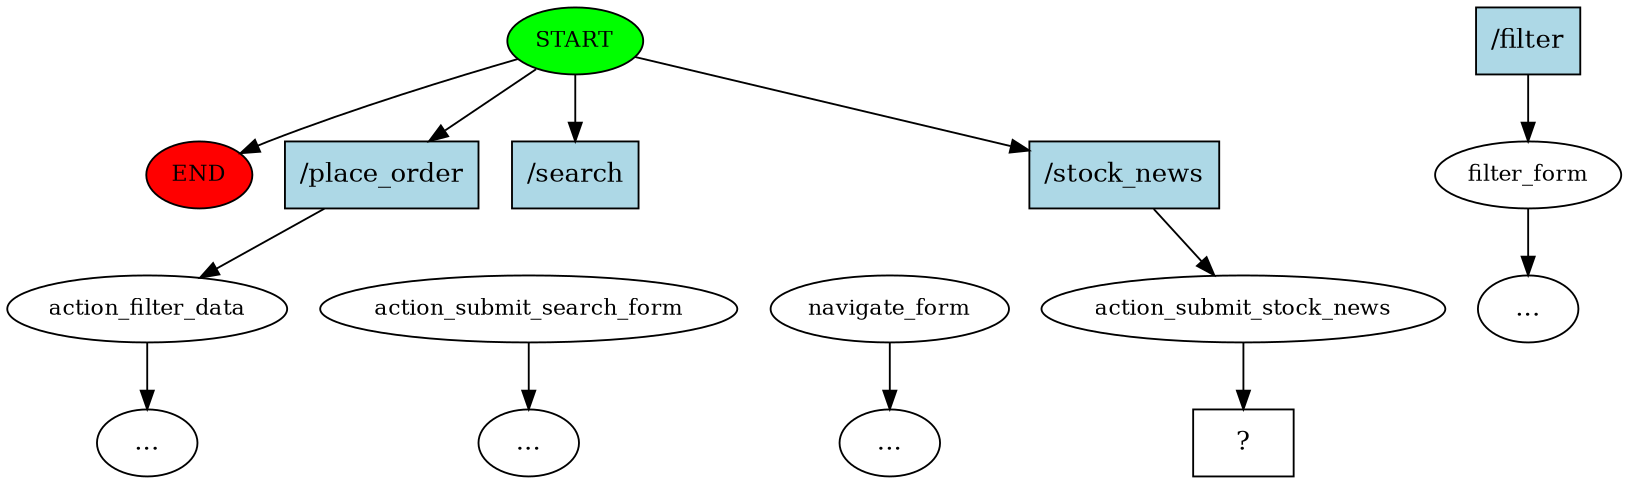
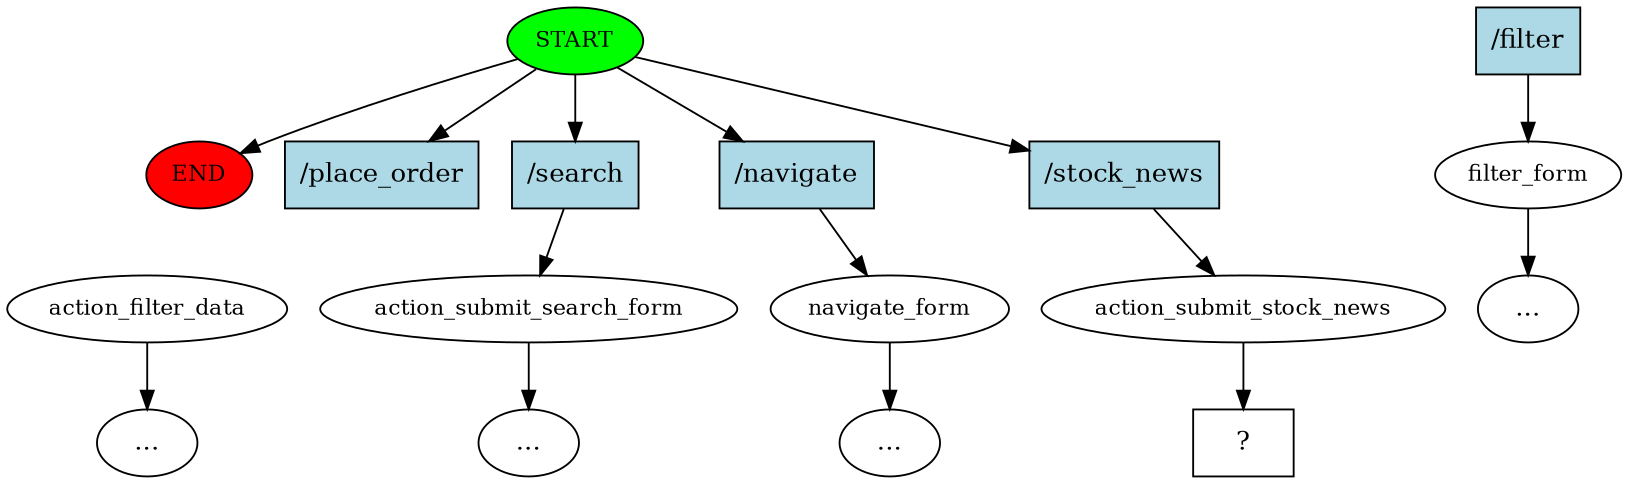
none -> (797, 175)
none -> (555, 233)
(270, 239) -> none
